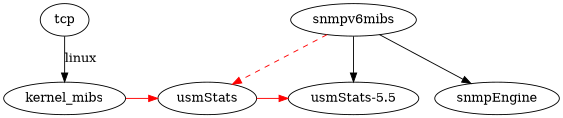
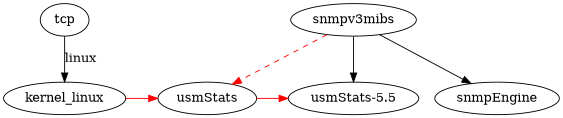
(354, 20) -> (354, 20)
(65, 98) -> (65, 98)
